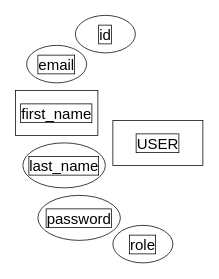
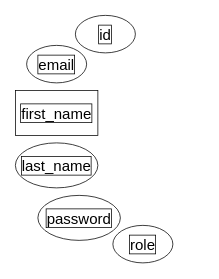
(158, 143) -> none
(64, 165) -> (57, 165)
